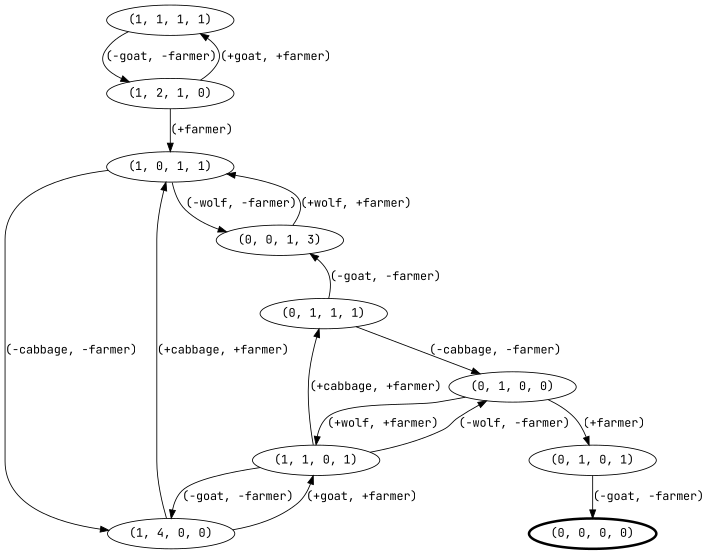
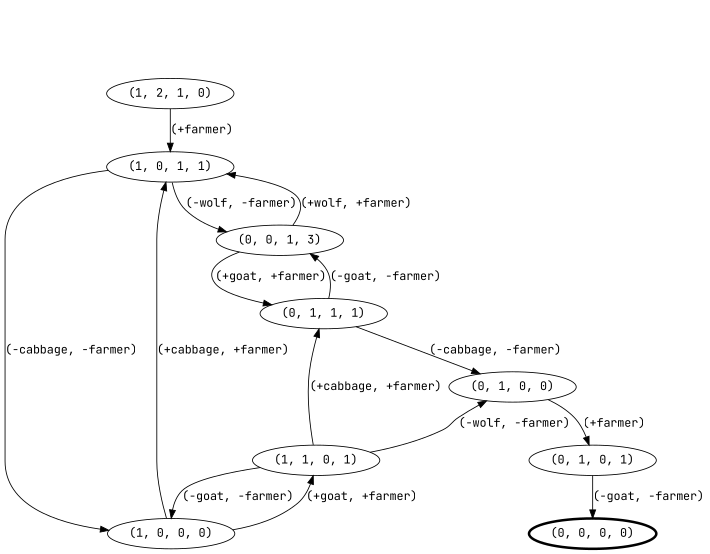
(170, 20) -> none
none -> (217, 286)
(385, 405) -> none
(171, 534) -> (171, 534)
